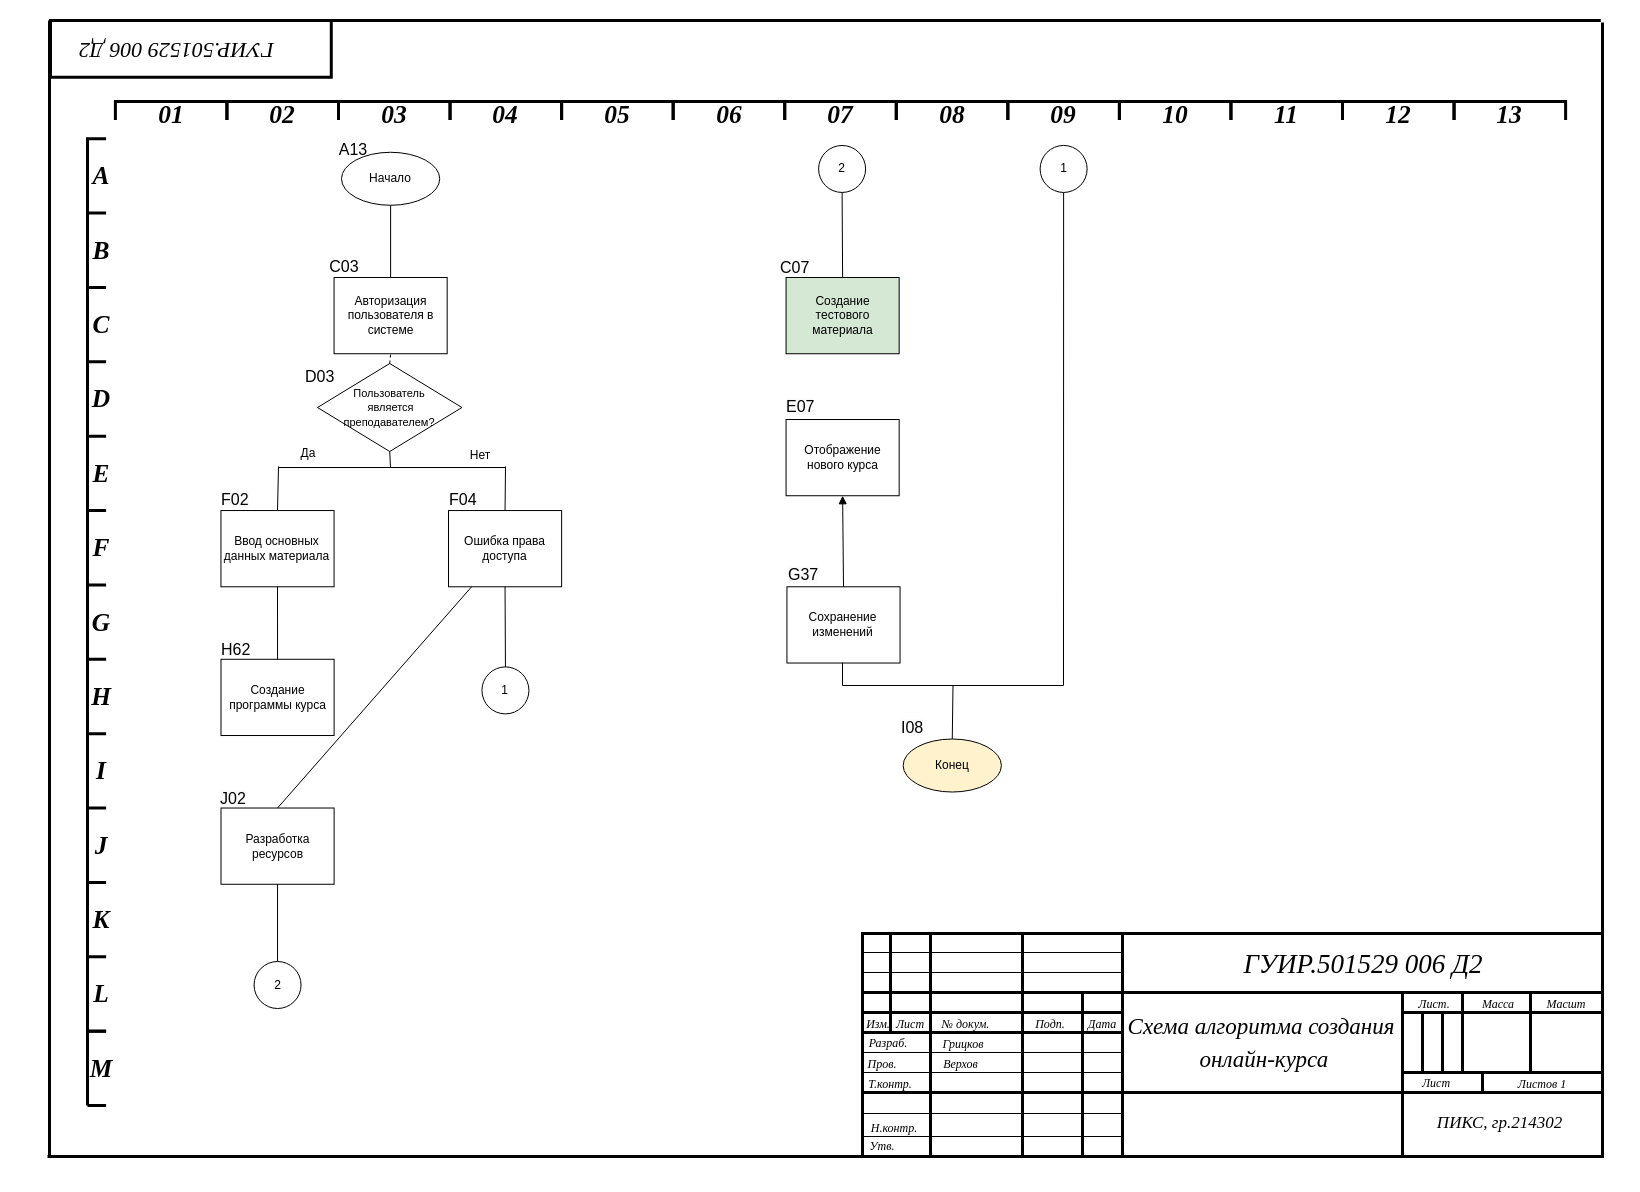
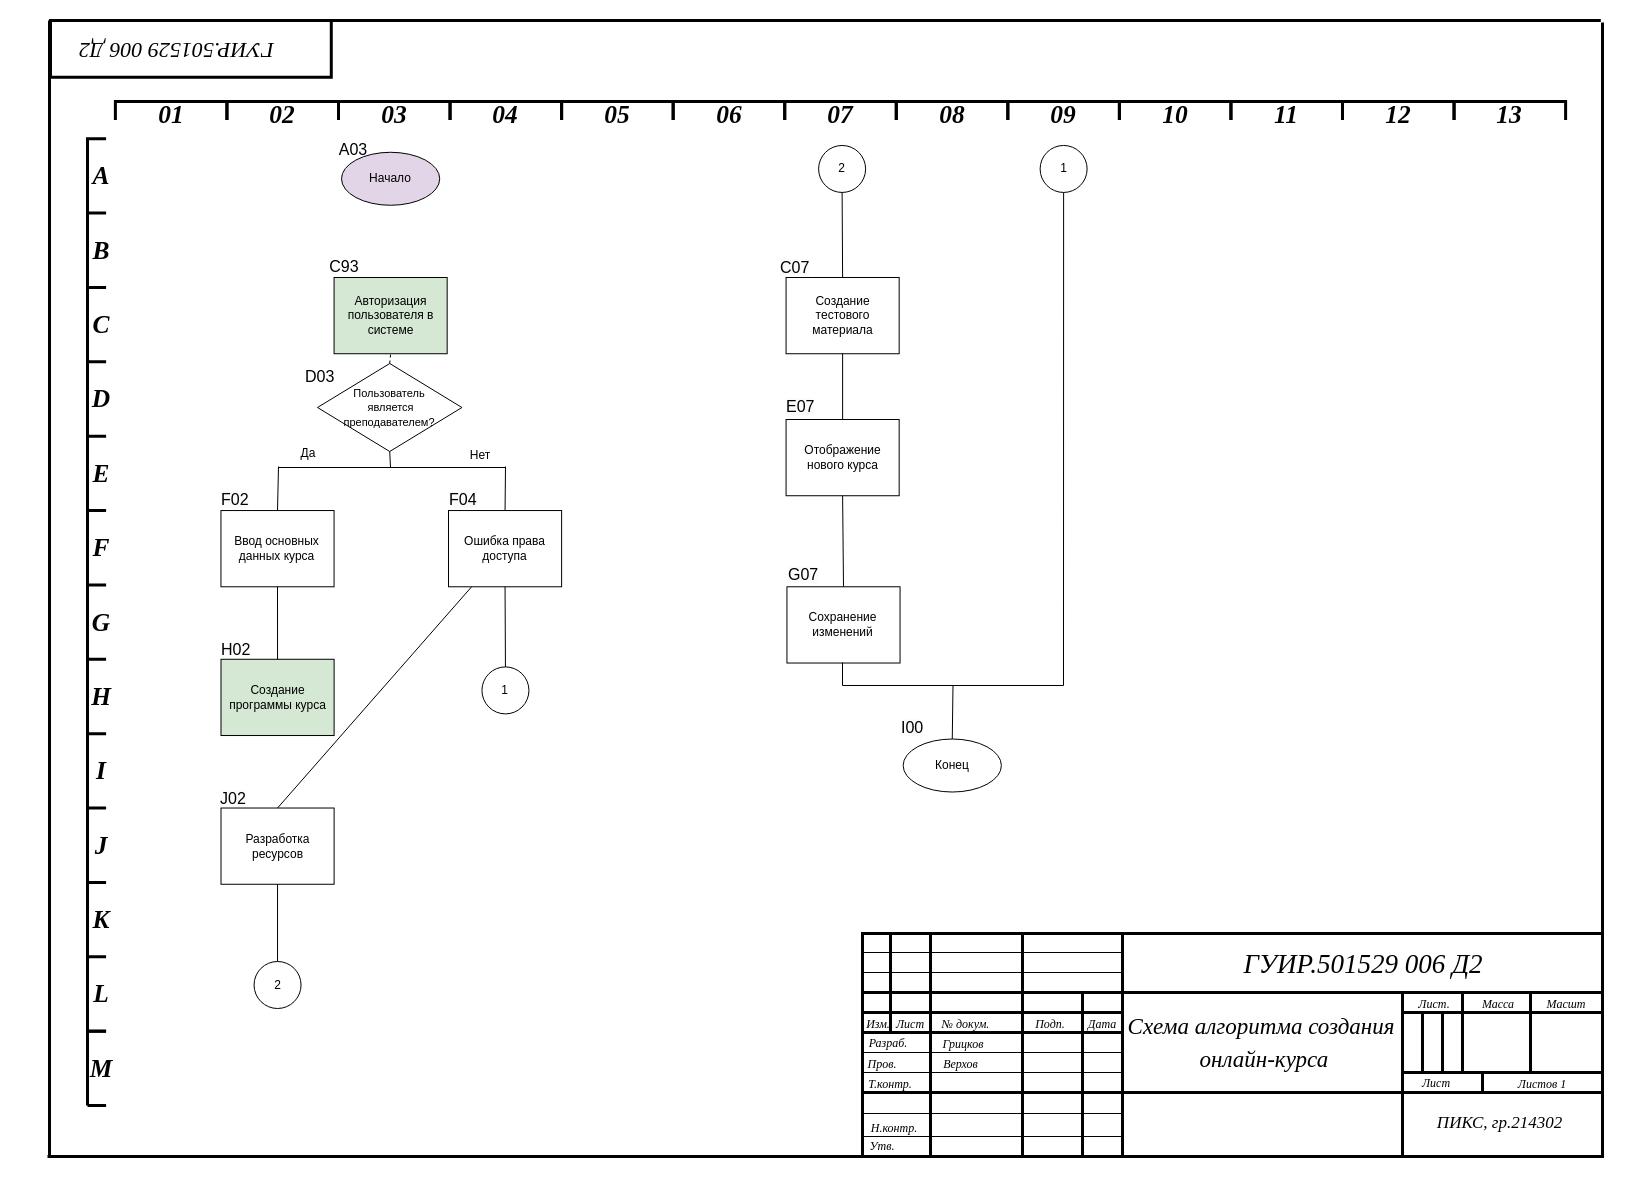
(354, 150) -> (354, 150)
(391, 179) -> (391, 179)
(391, 241) -> none
(345, 267) -> (345, 267)
(391, 316) -> (391, 316)
(843, 316) -> (843, 316)
none -> (843, 387)
(843, 505) -> (843, 501)
(277, 549) -> (277, 549)
(799, 573) -> (799, 573)
(232, 648) -> (232, 648)
(278, 697) -> (278, 697)
(912, 726) -> (912, 726)
(952, 766) -> (952, 766)
